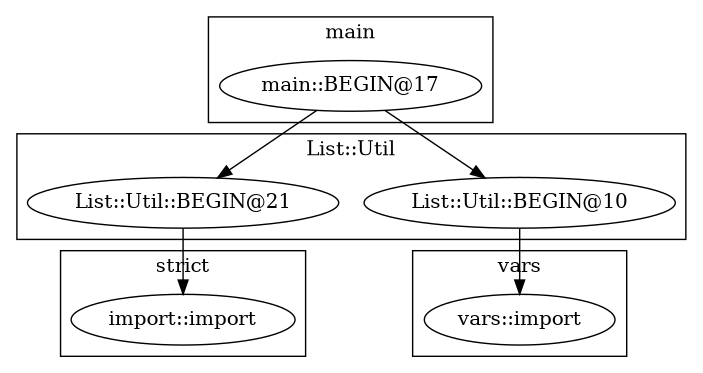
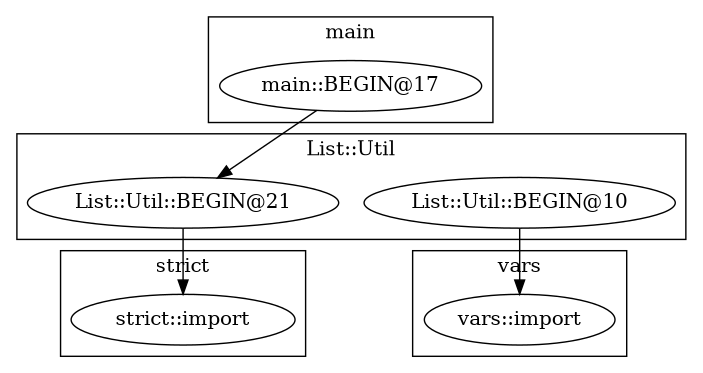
(433, 143) -> none
(183, 320) -> (183, 320)
